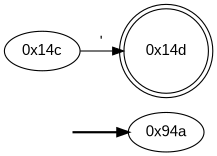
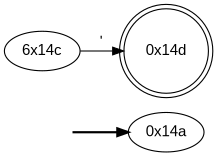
(42, 51) -> (42, 51)
(166, 132) -> (166, 132)
